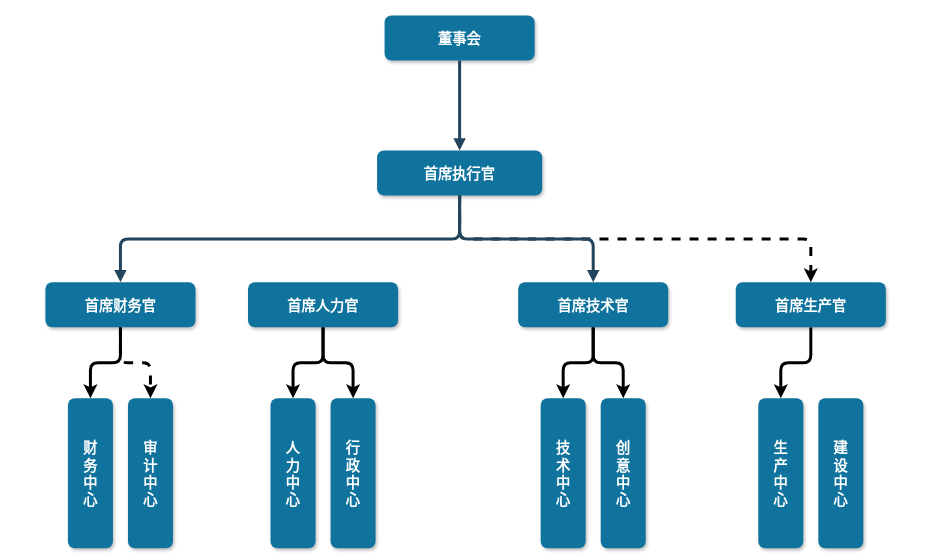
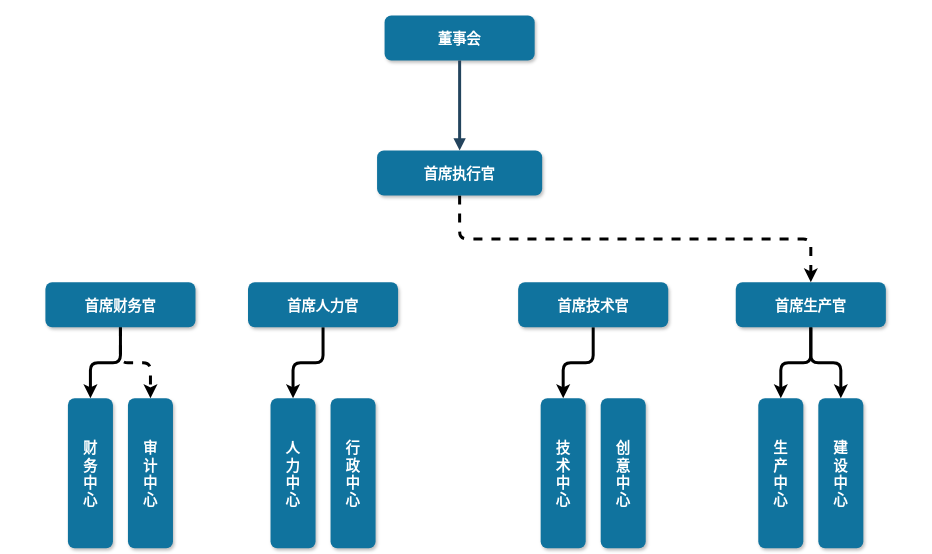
(276, 239) -> none
(593, 255) -> none
(349, 363) -> none
(619, 363) -> none
none -> (837, 363)
